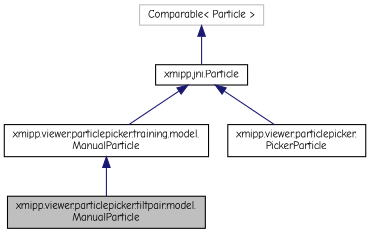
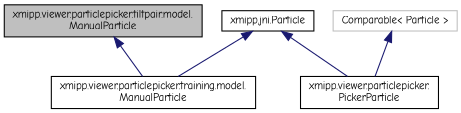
(202, 51) -> (381, 59)
(106, 182) -> (132, 61)
